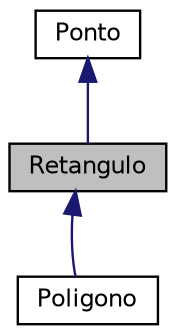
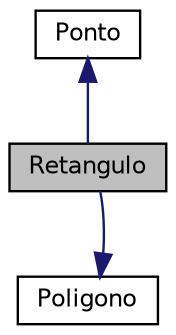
(72, 246) -> (104, 222)
